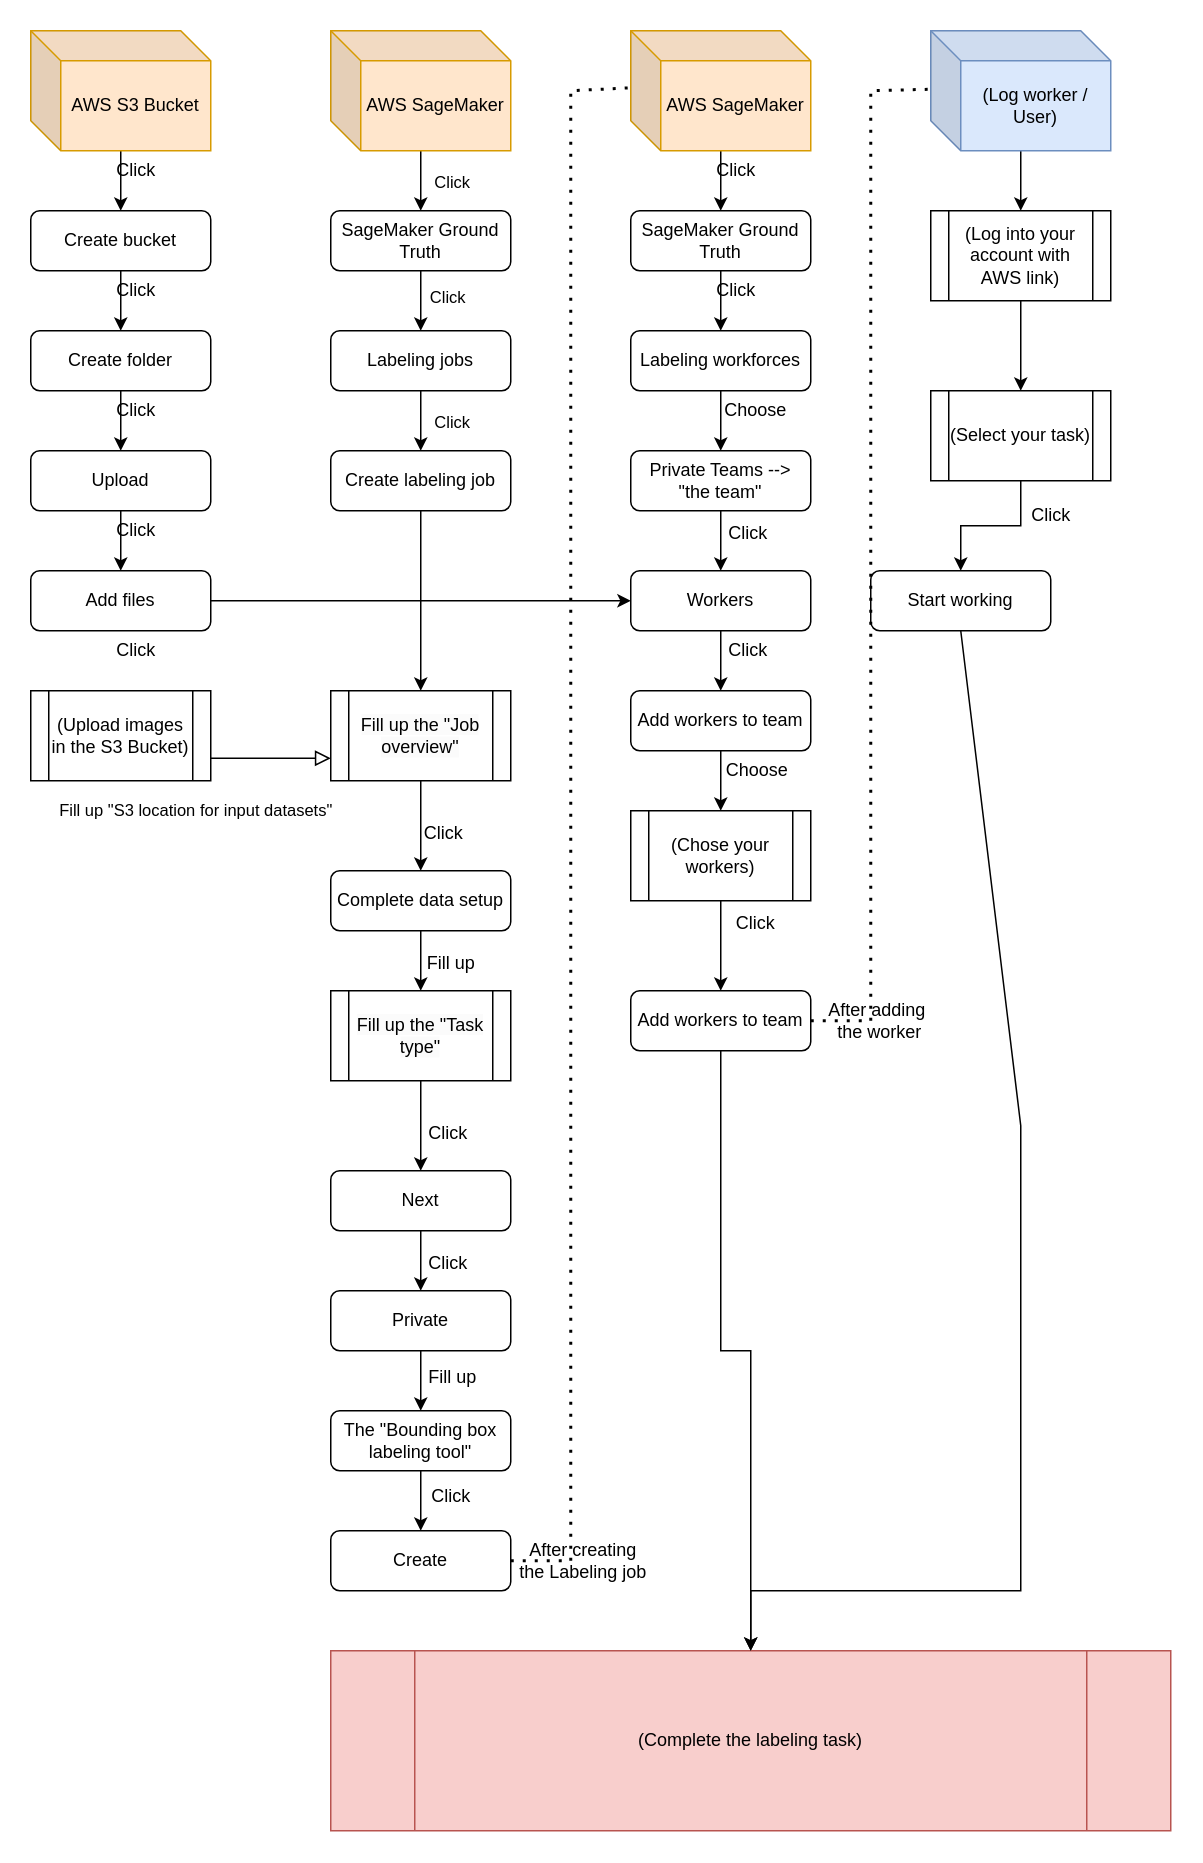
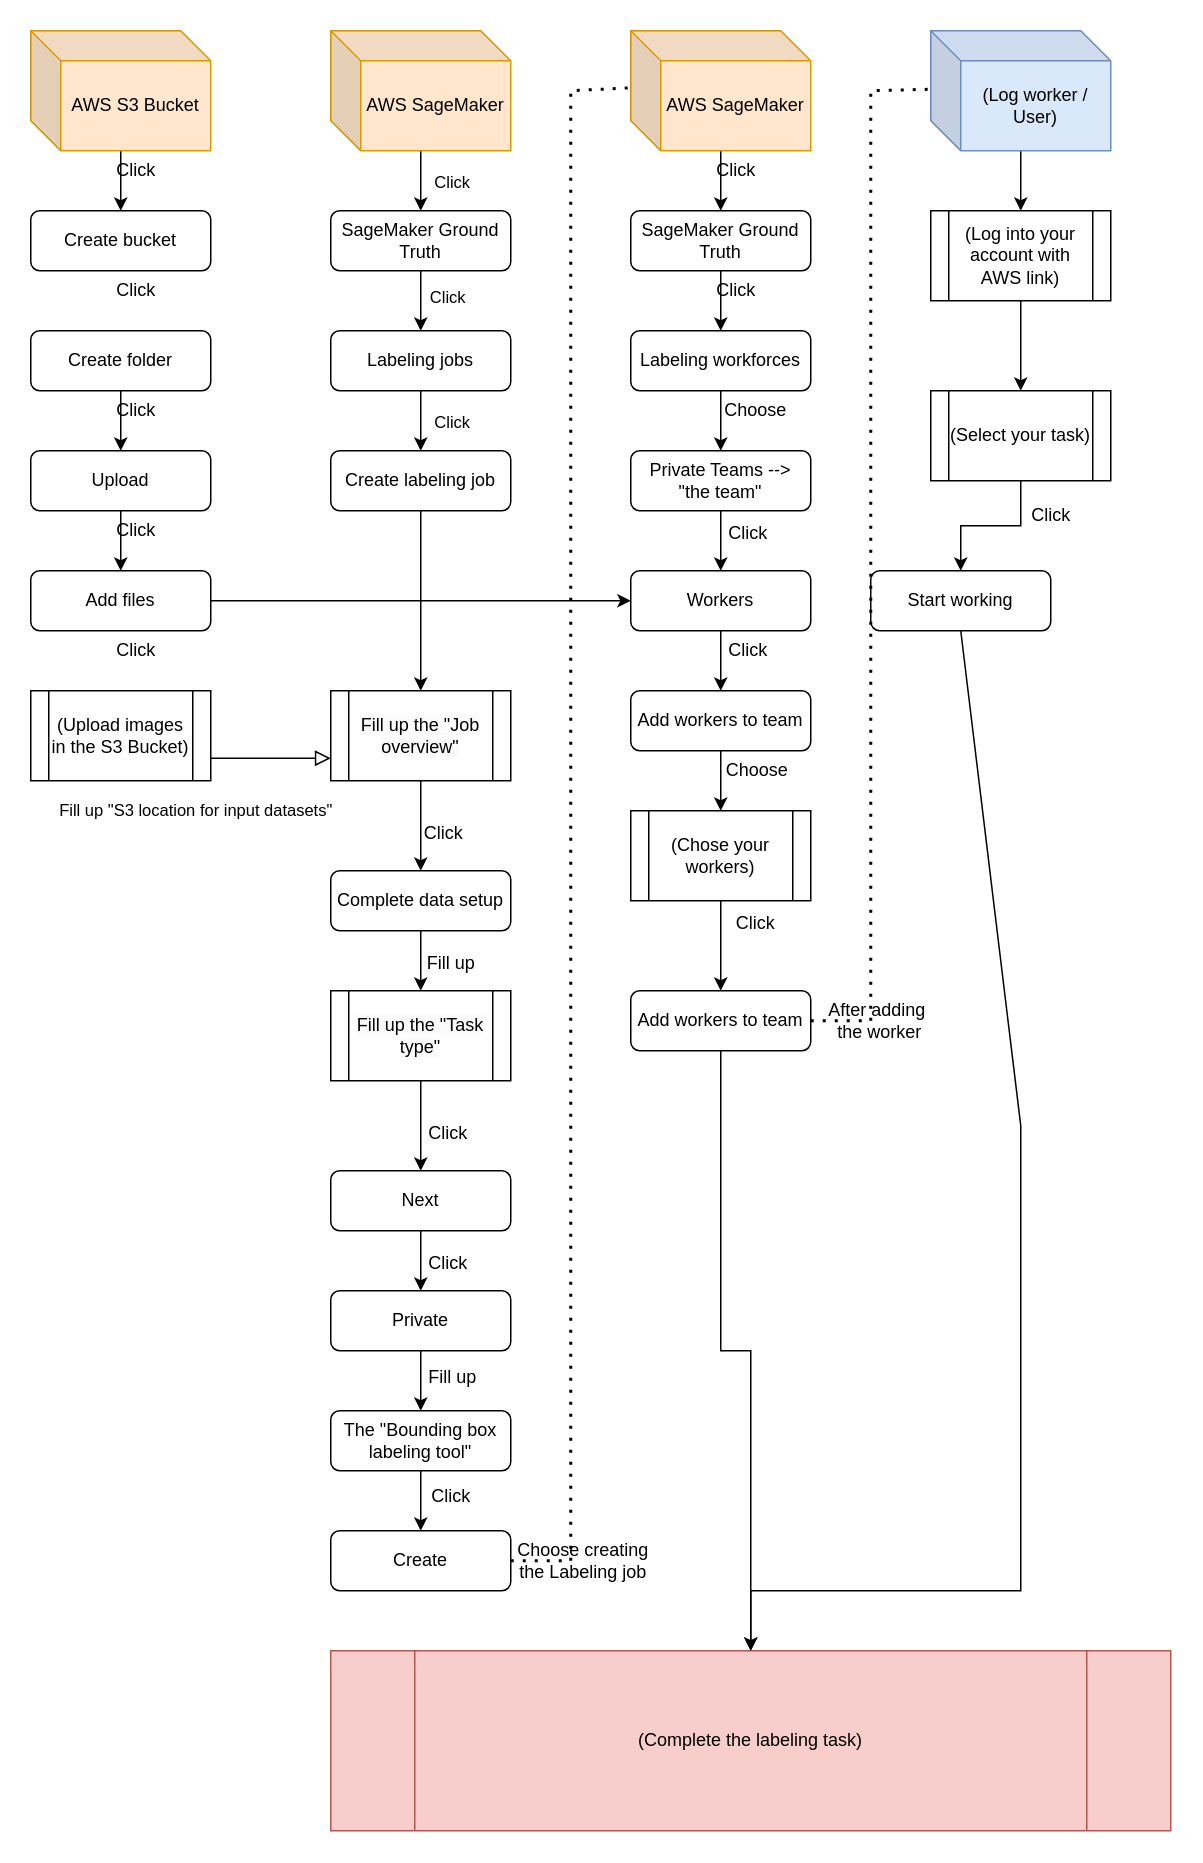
(121, 296) -> none
(584, 1561) -> (584, 1561)
